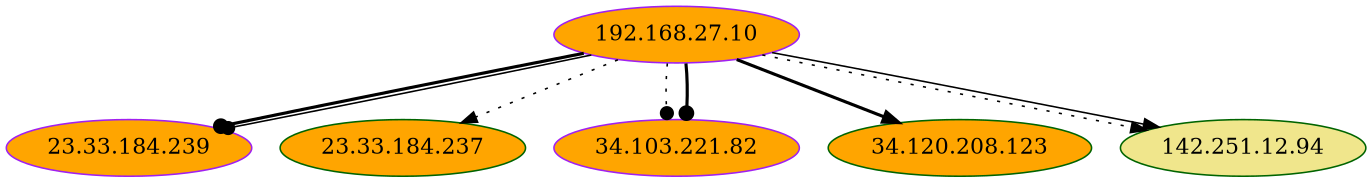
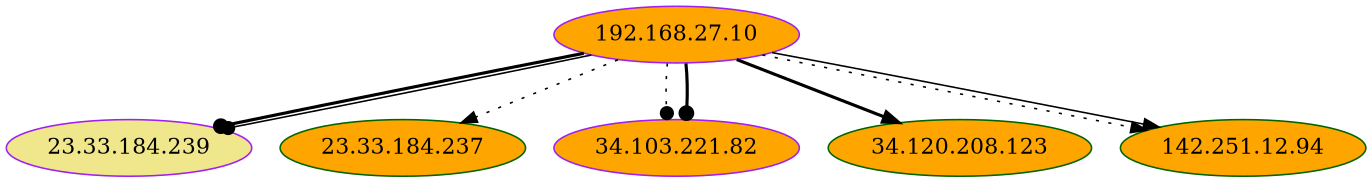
(129, 148) -> (129, 148)
(1243, 148) -> (1243, 148)
